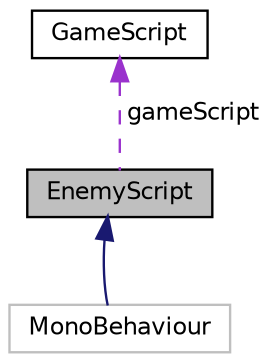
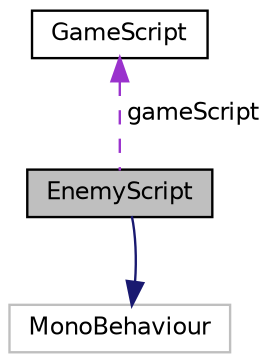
(104, 273) -> (136, 249)
